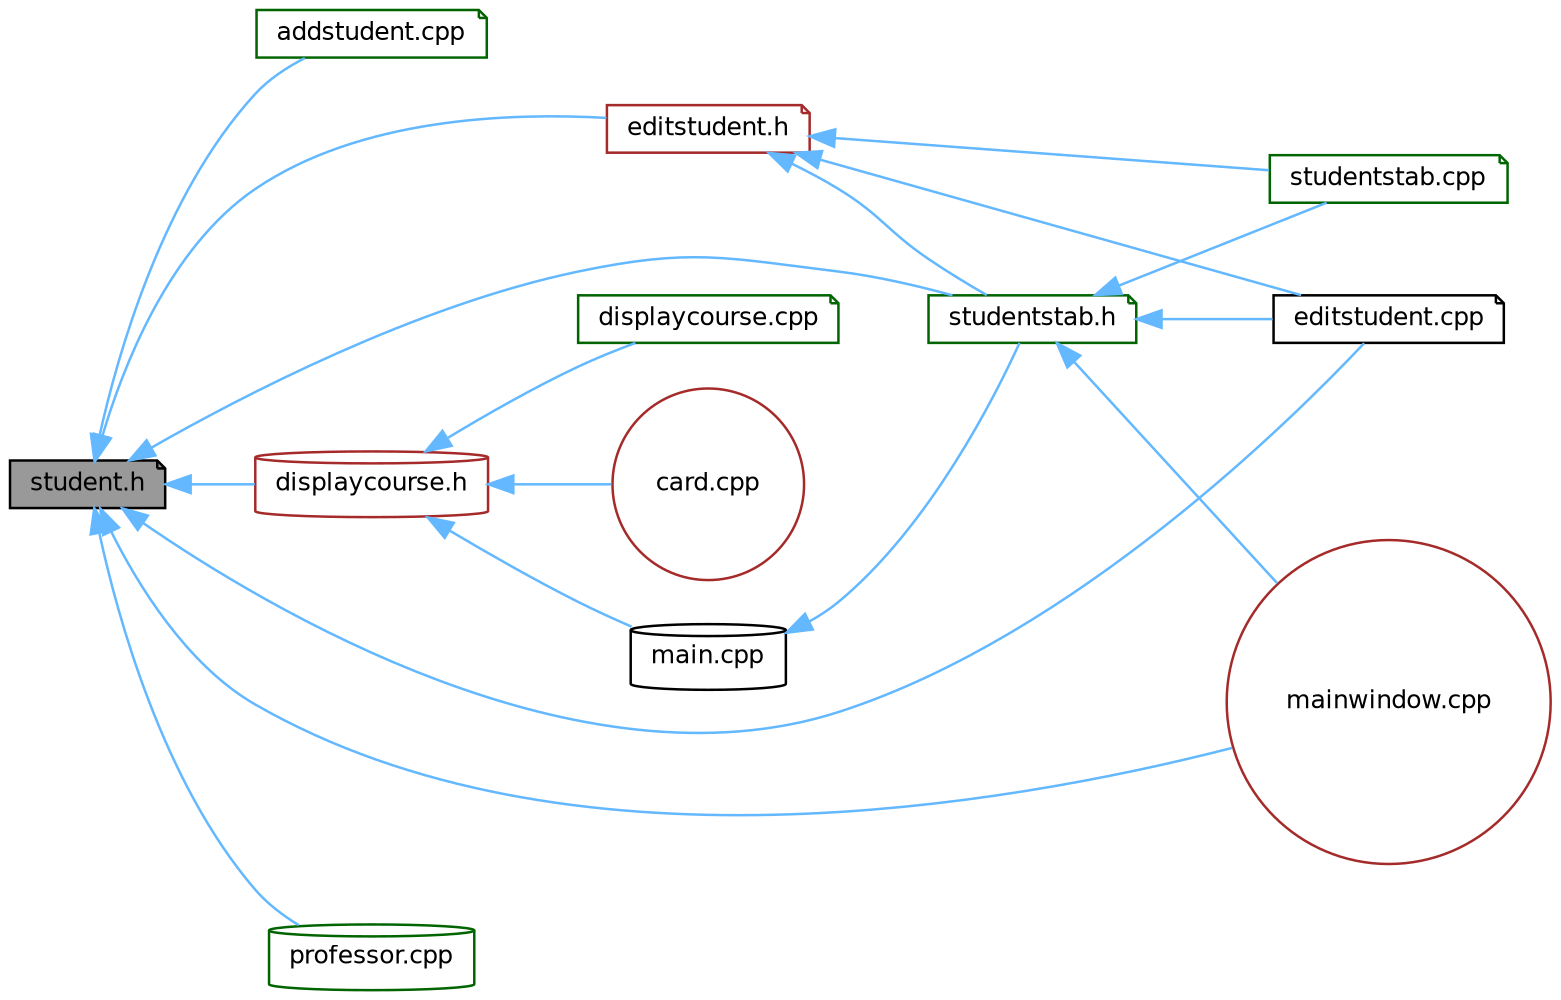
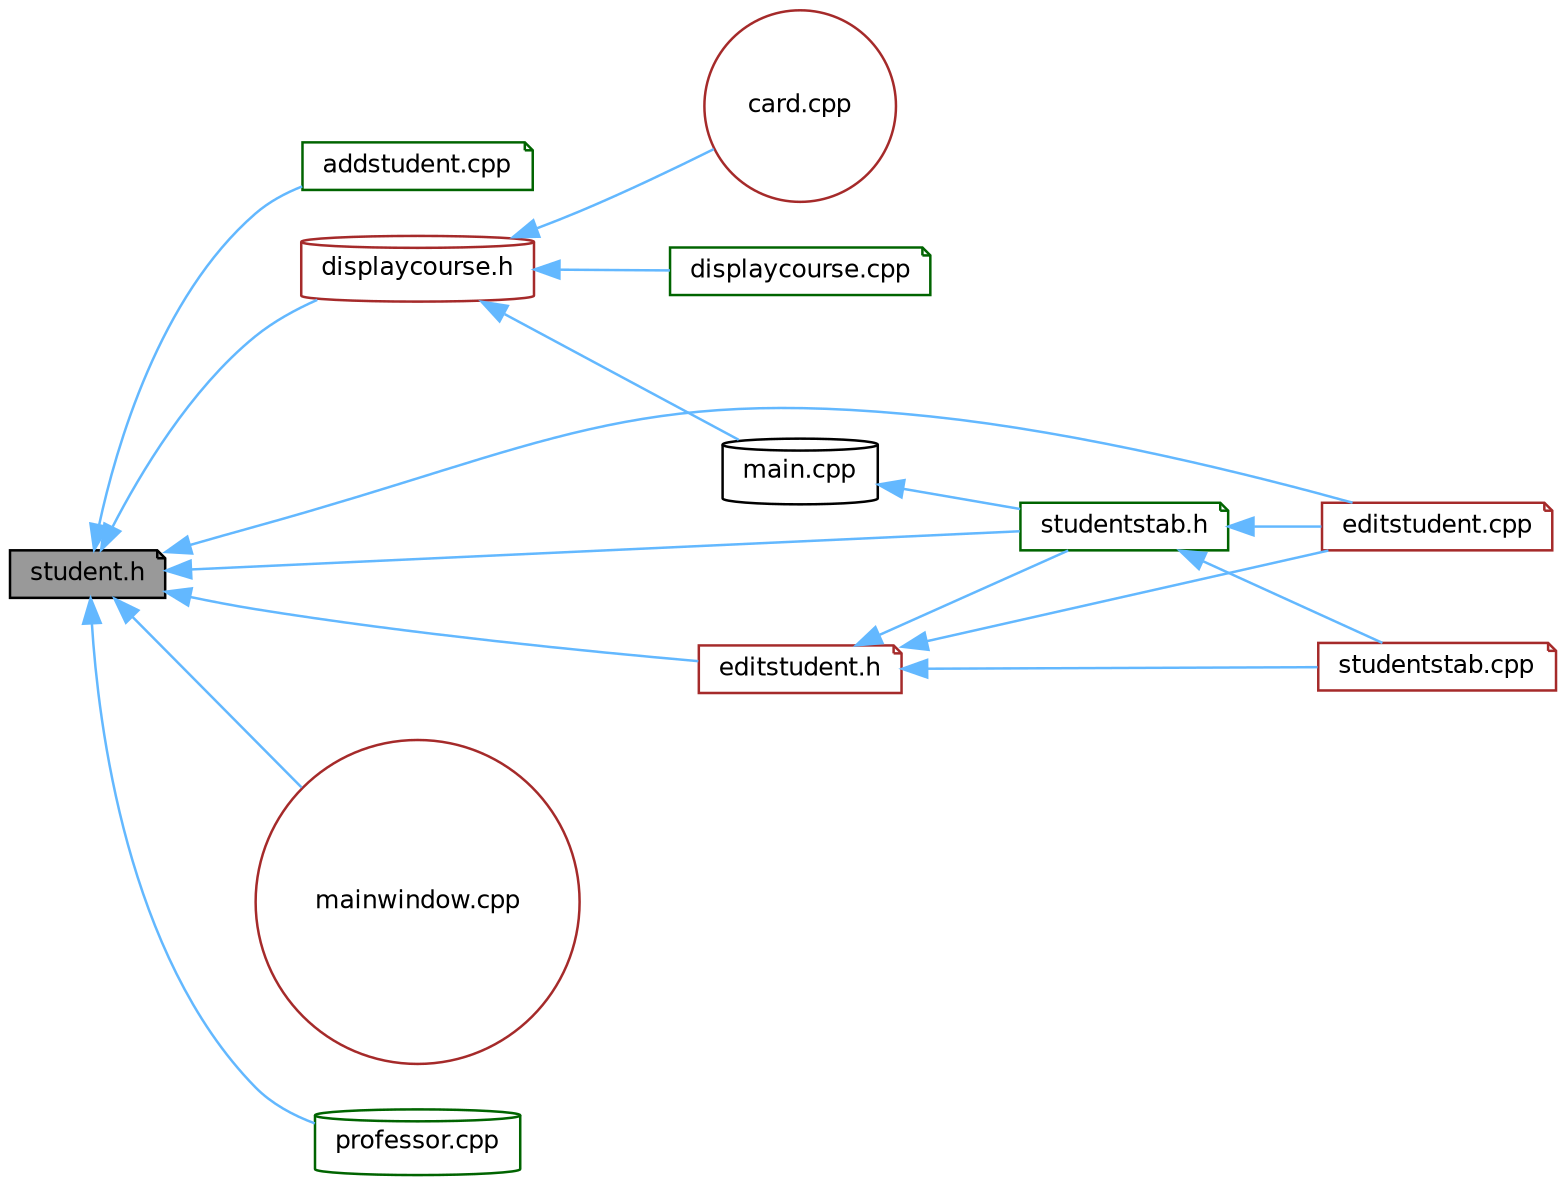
(1389, 179) -> (1437, 667)
(1389, 319) -> (1437, 527)
(1176, 473) -> none
